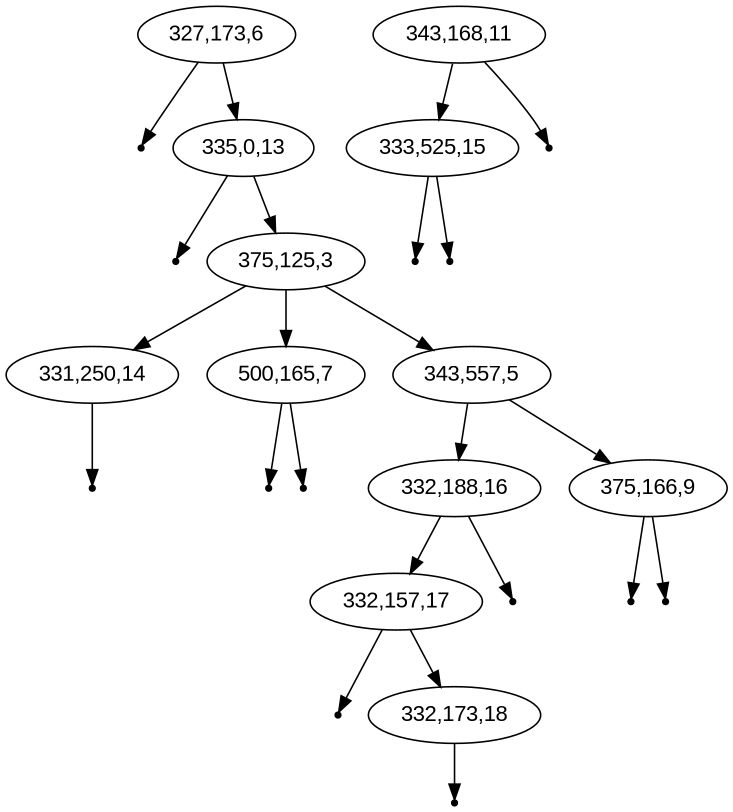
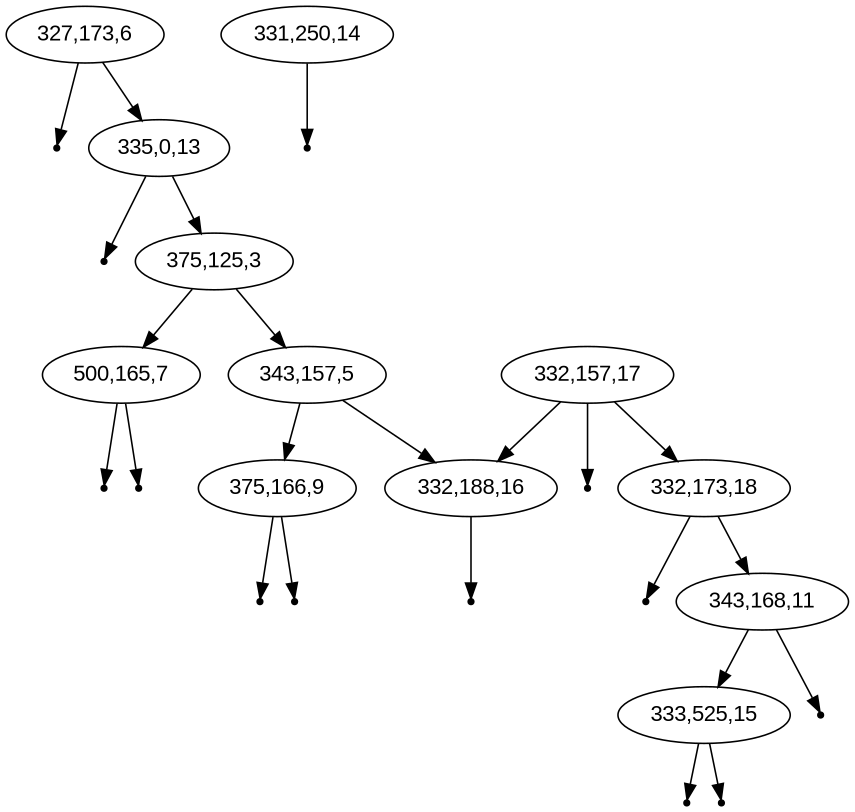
(197, 314) -> none
(472, 375) -> (307, 375)
(429, 538) -> (535, 426)
none -> (730, 538)
